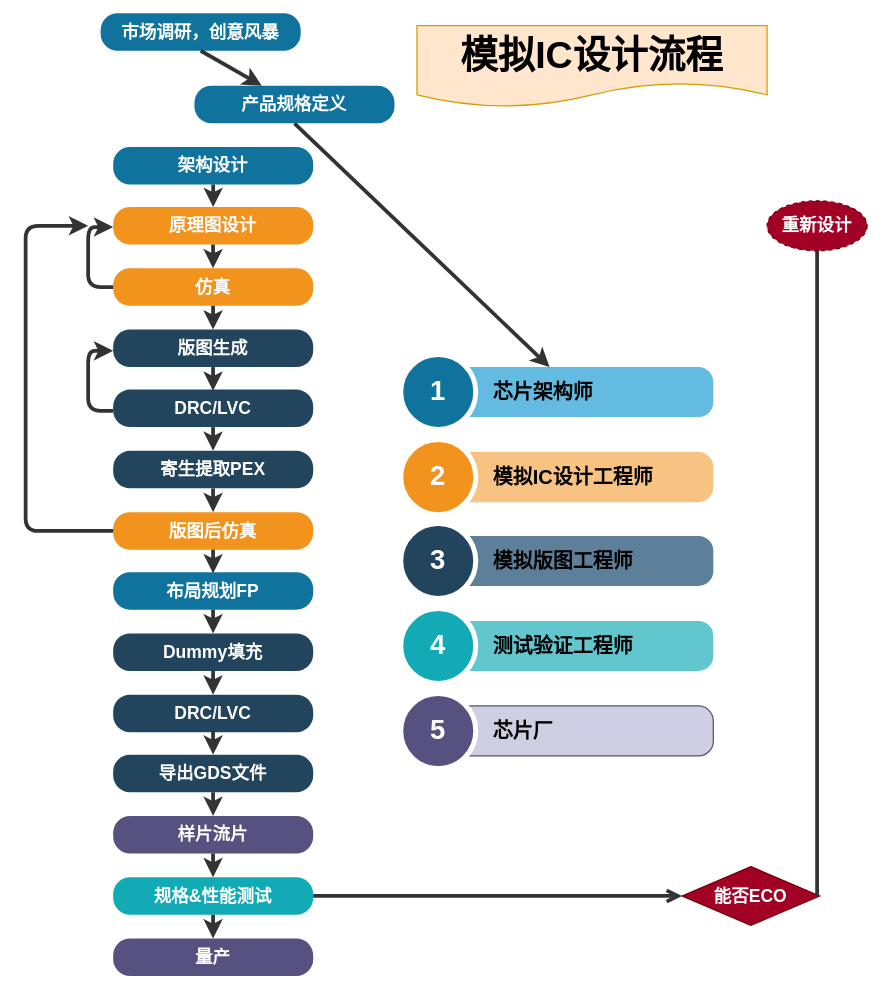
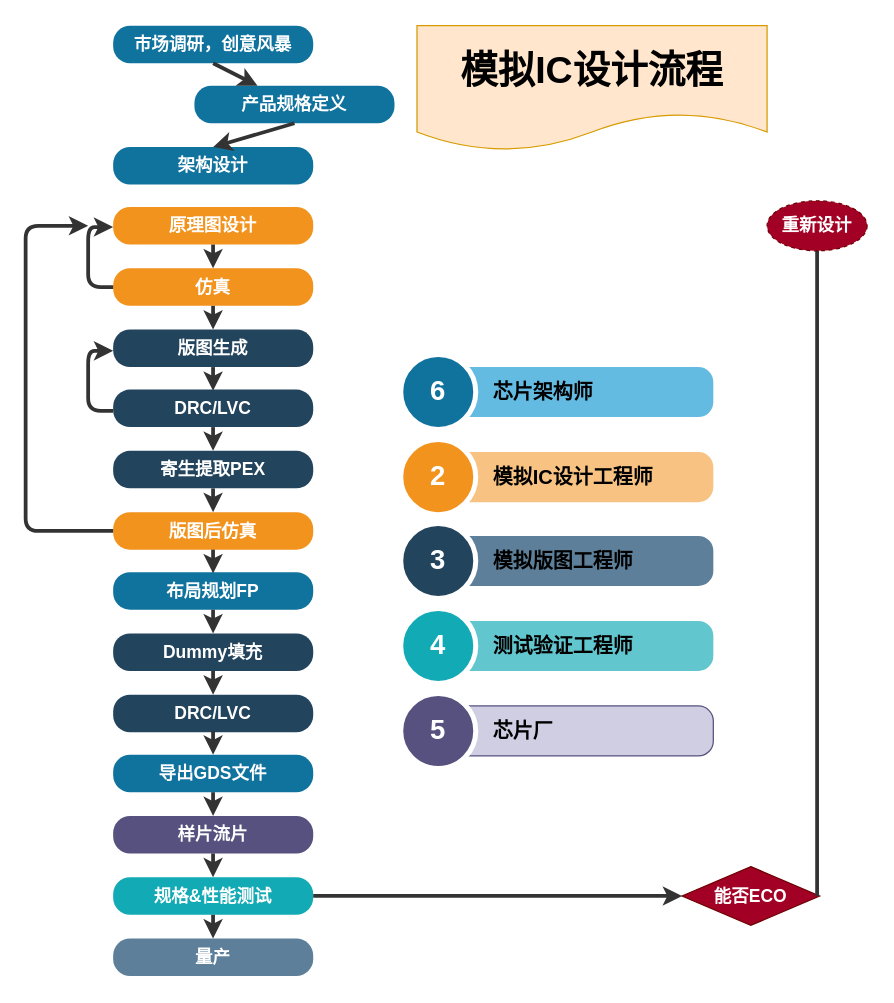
(201, 32) -> (213, 44)
(592, 66) -> (592, 88)
(213, 189) -> none
(417, 241) -> (260, 133)
(438, 392) -> (438, 392)
(213, 773) -> (213, 773)
(667, 896) -> (666, 896)
(213, 957) -> (213, 957)
